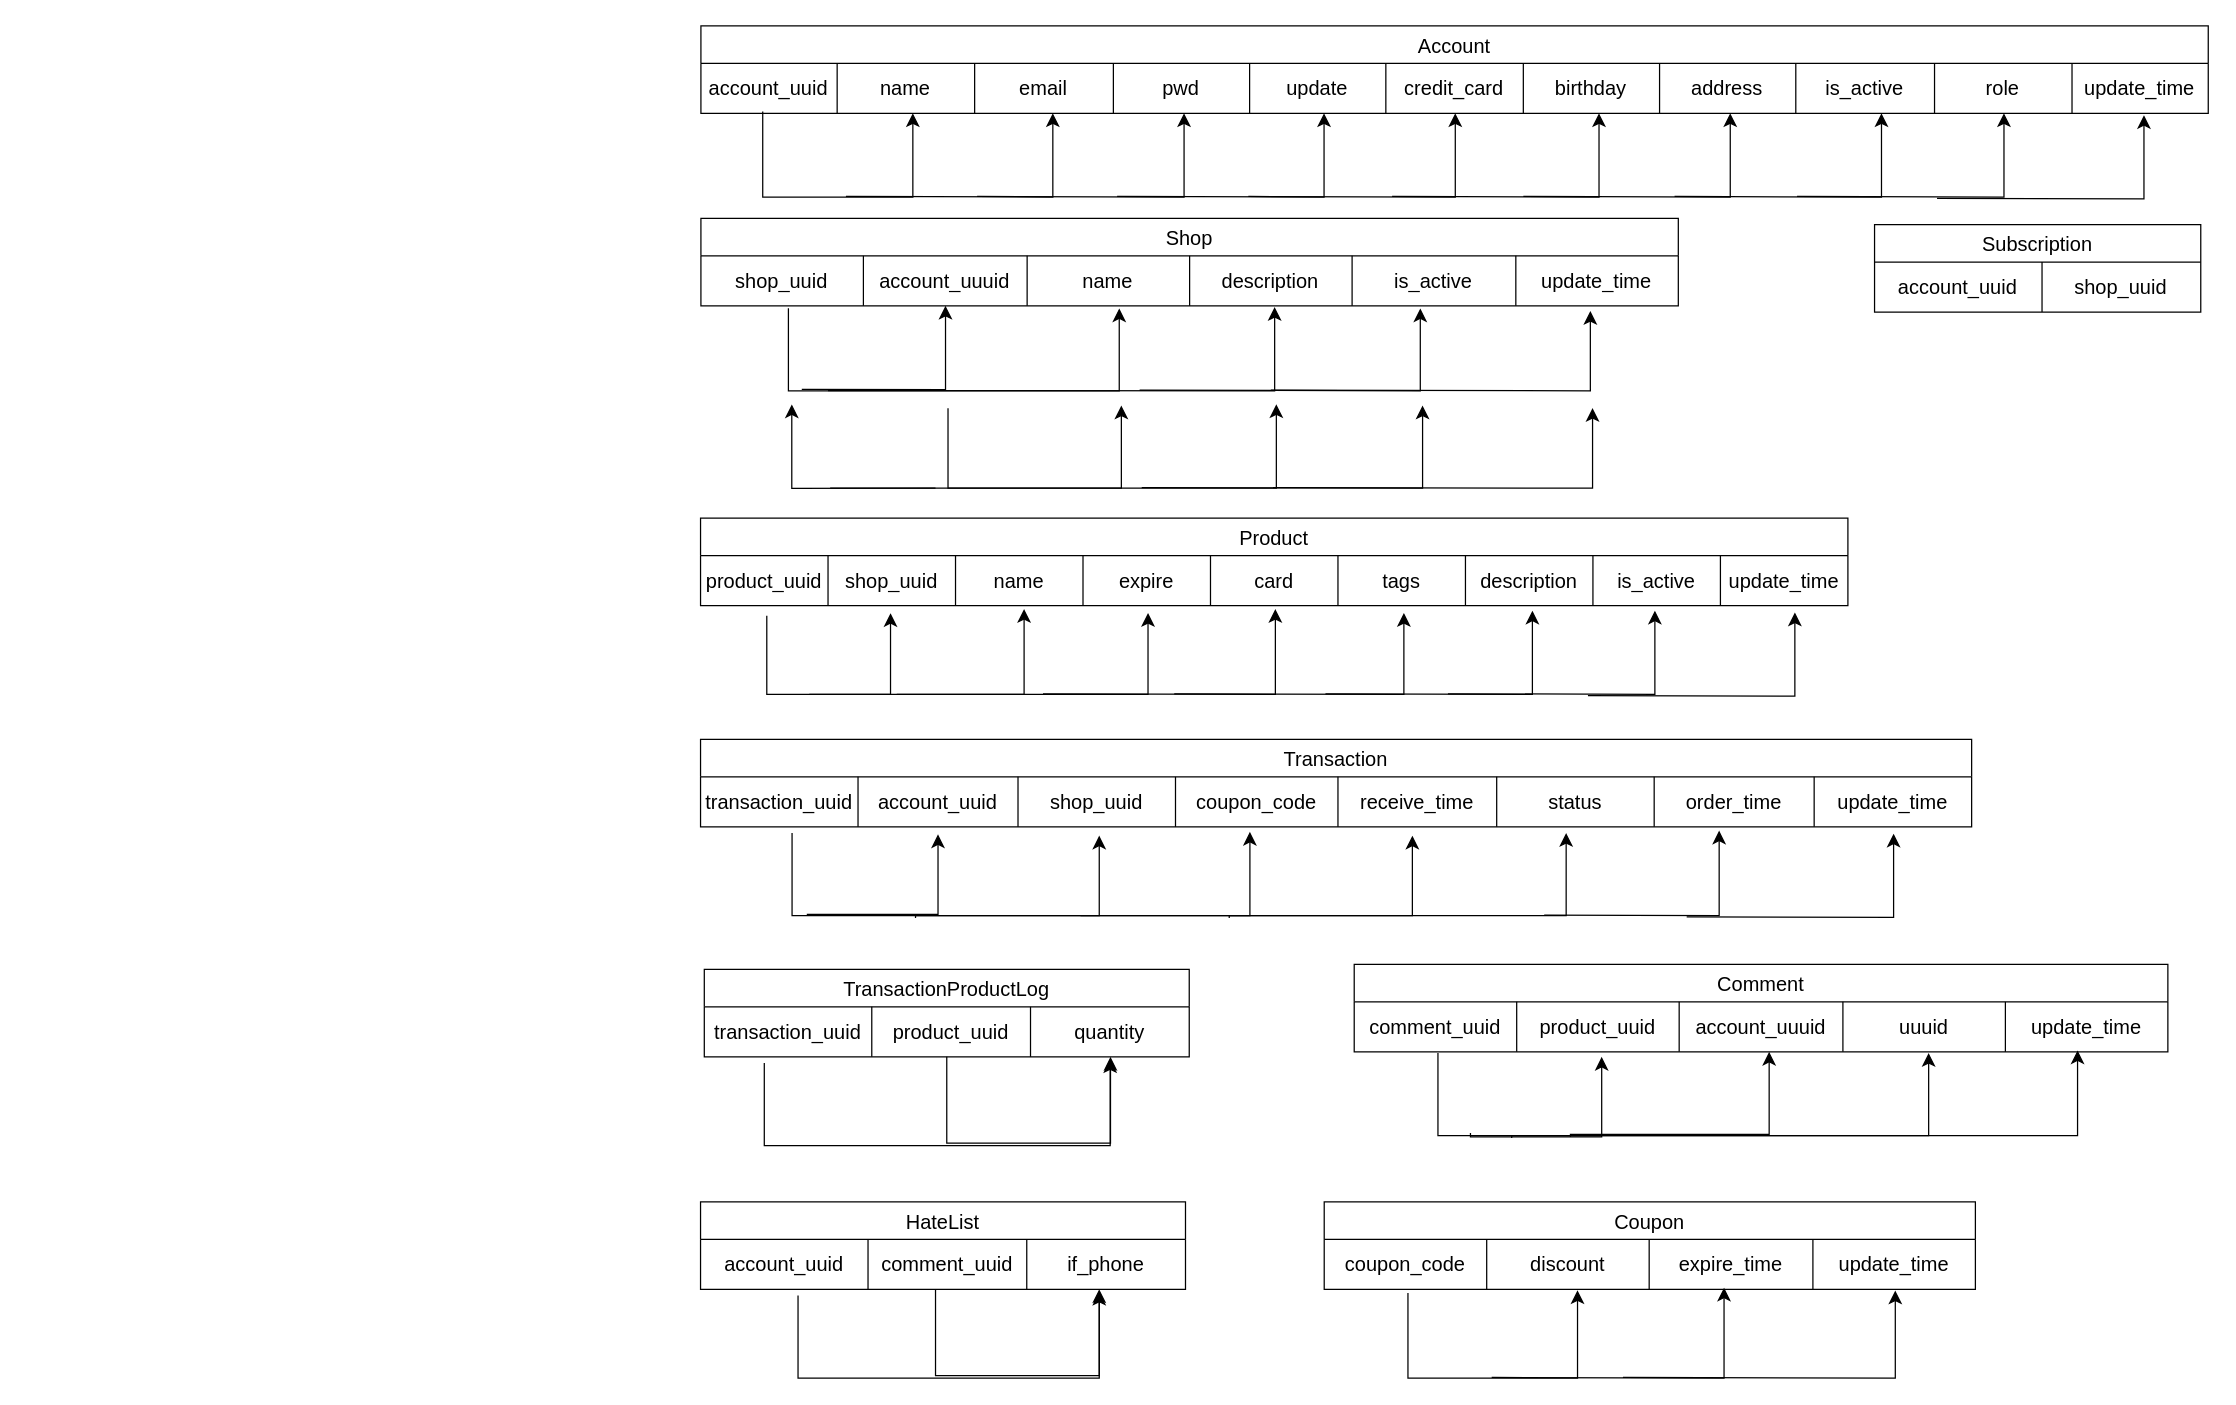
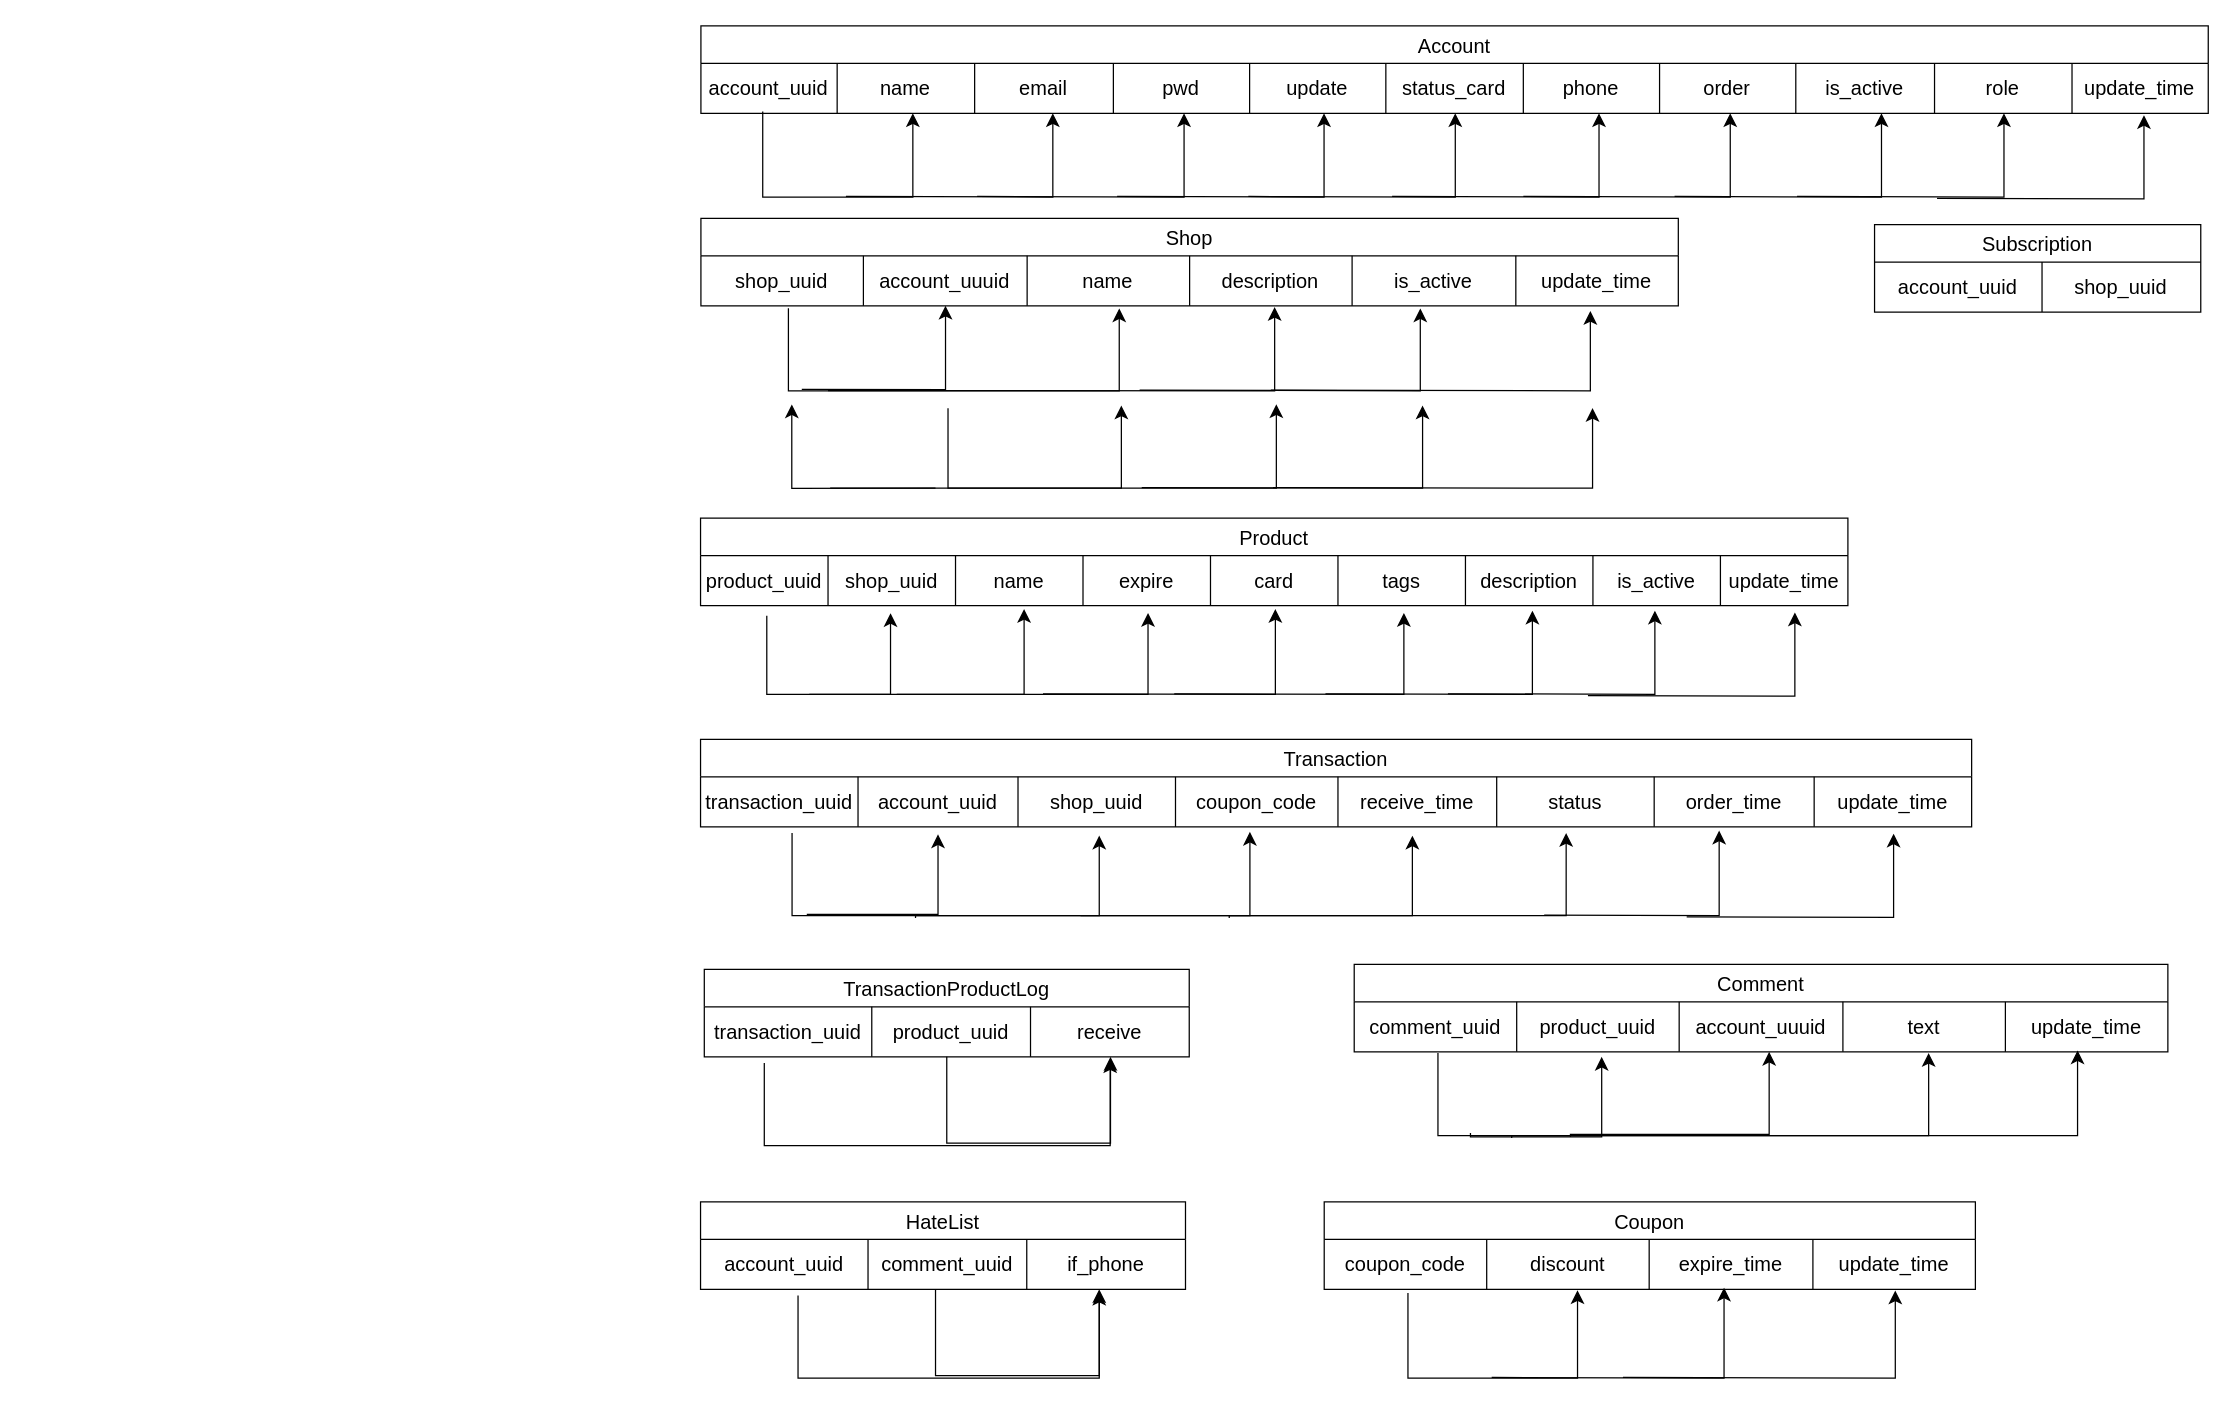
(1454, 88) -> (1454, 88)
(1591, 88) -> (1591, 88)
(1728, 88) -> (1728, 88)
(1924, 1027) -> (1924, 1027)
(1110, 1032) -> (1110, 1032)
